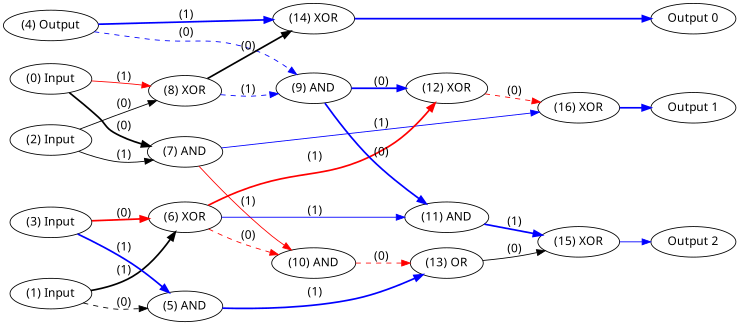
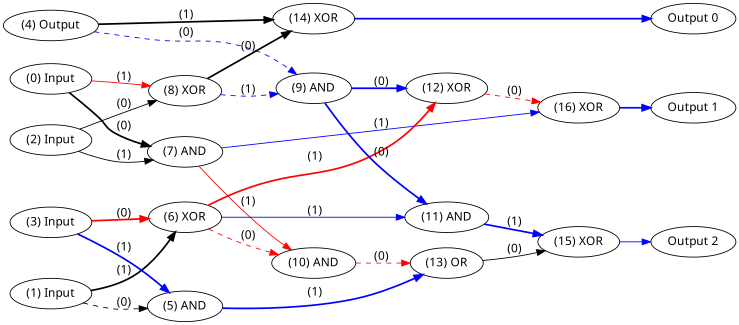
(181, 22) -> (181, 22)
